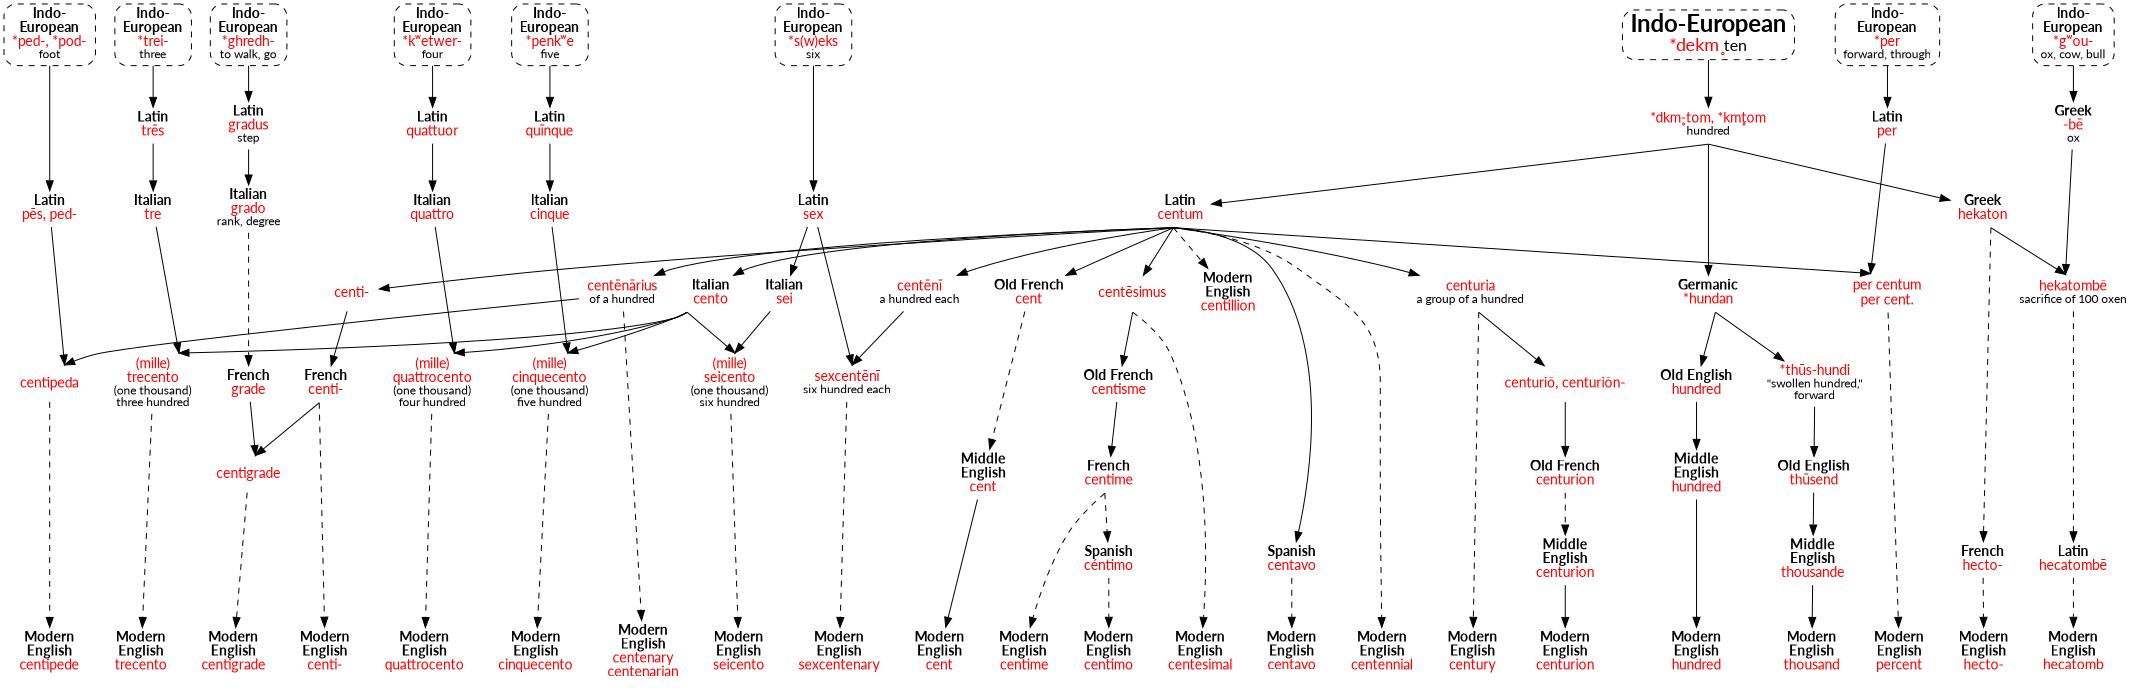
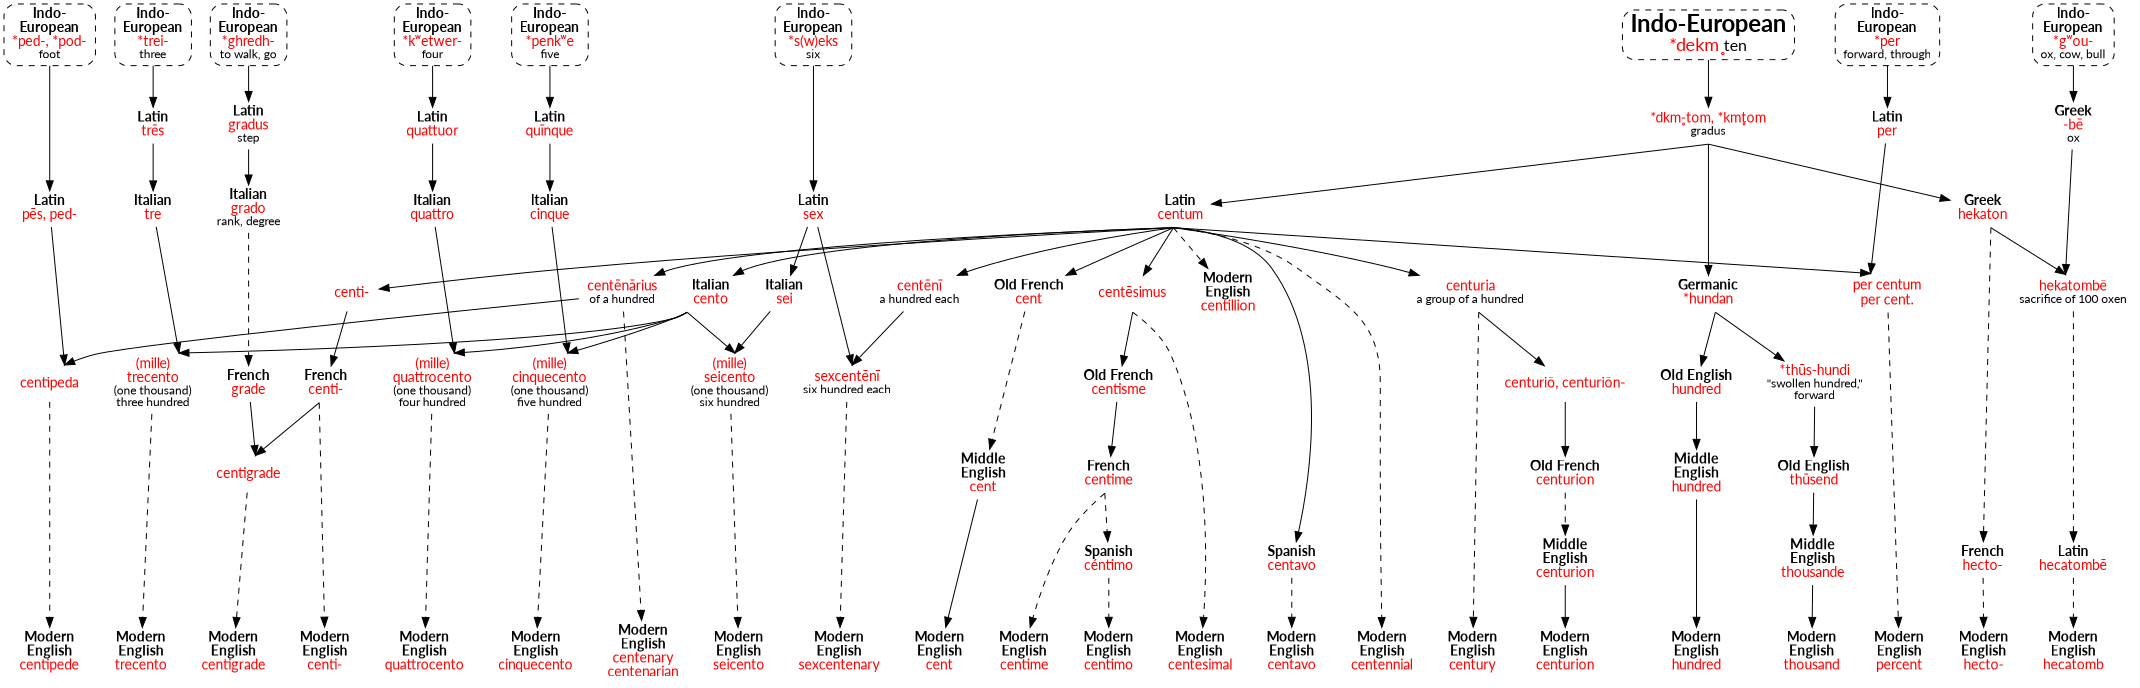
(1708, 131) -> (1708, 131)
